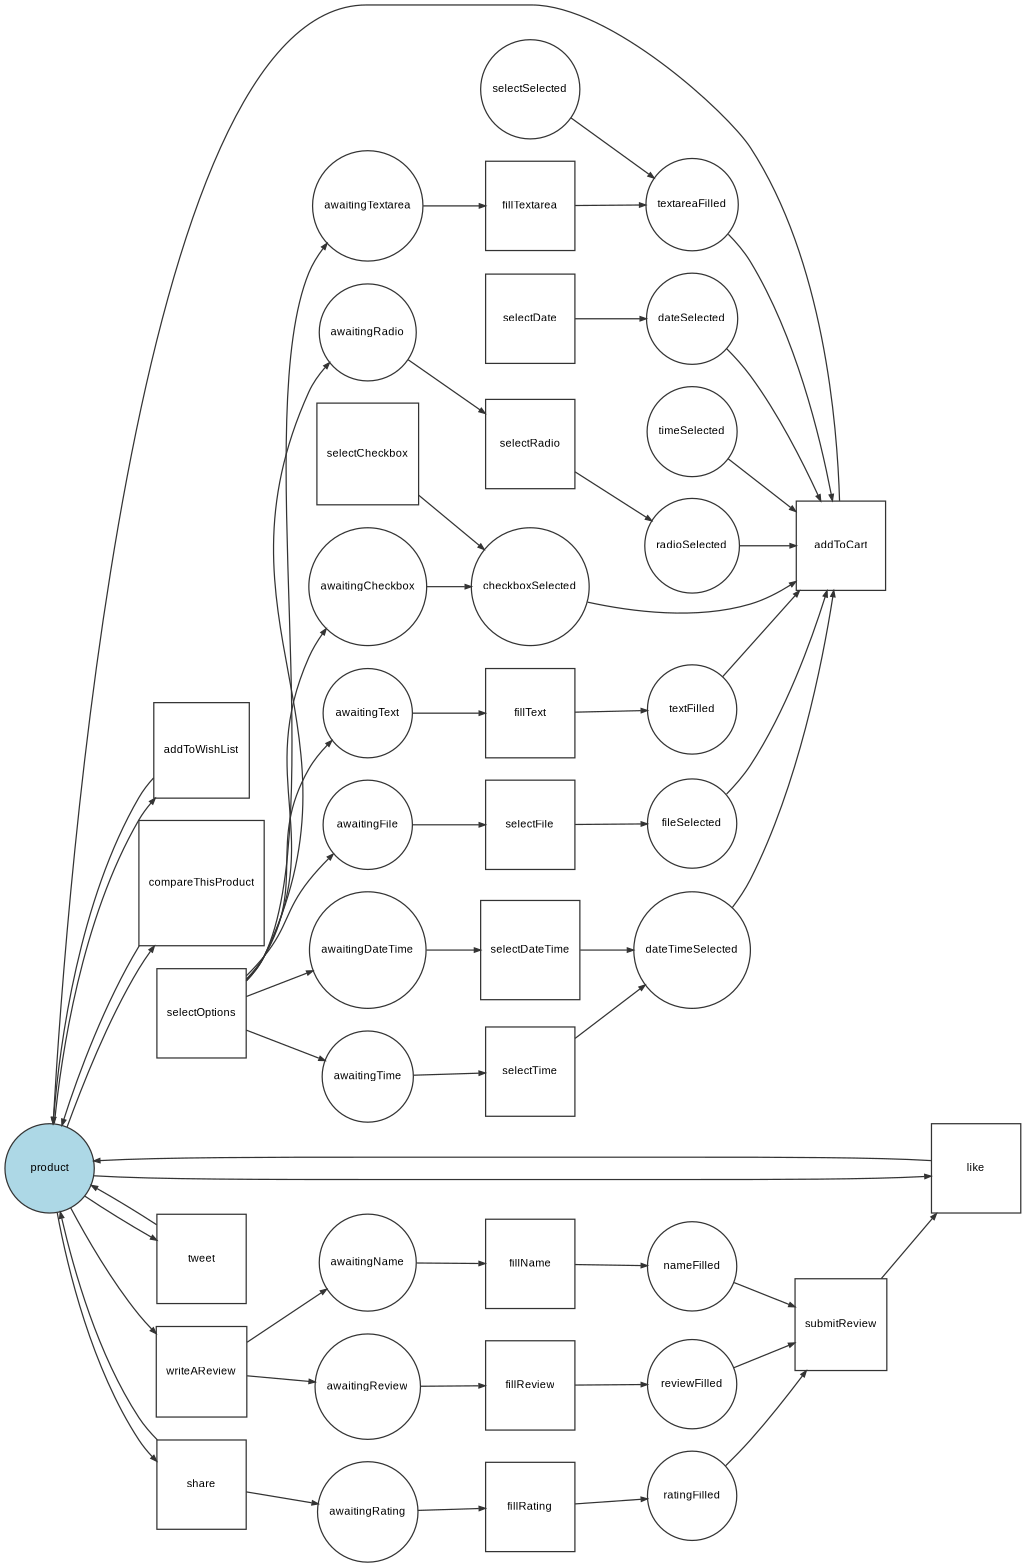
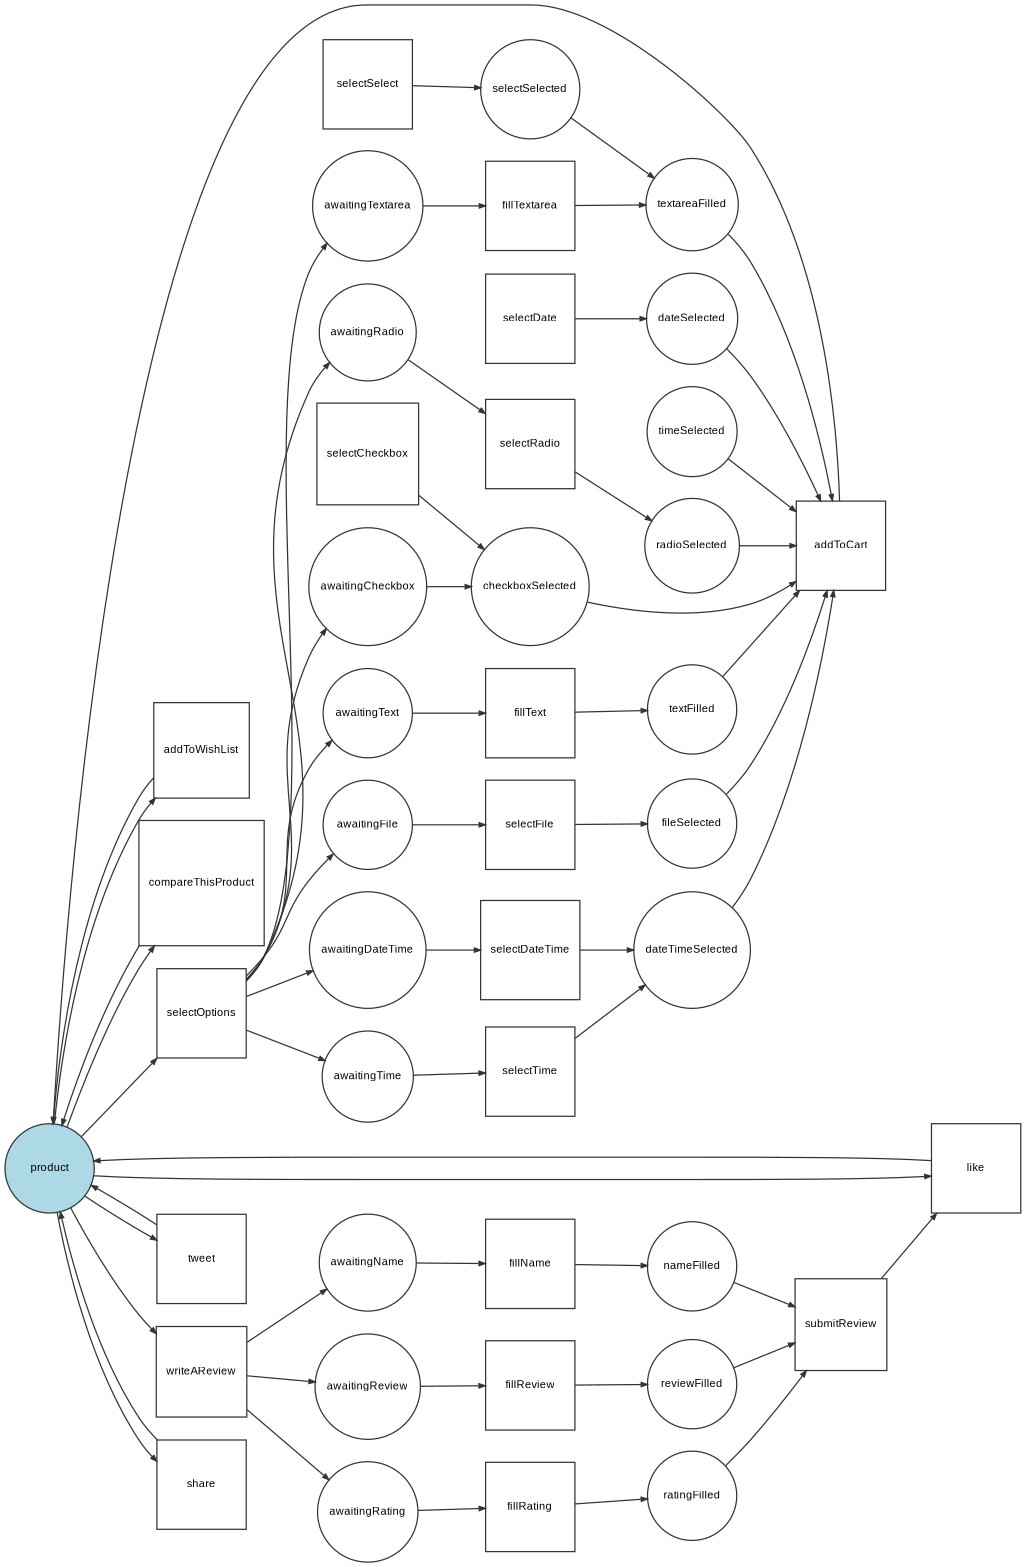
none -> (368, 84)
none -> (117, 1100)
(279, 1497) -> (285, 1442)
